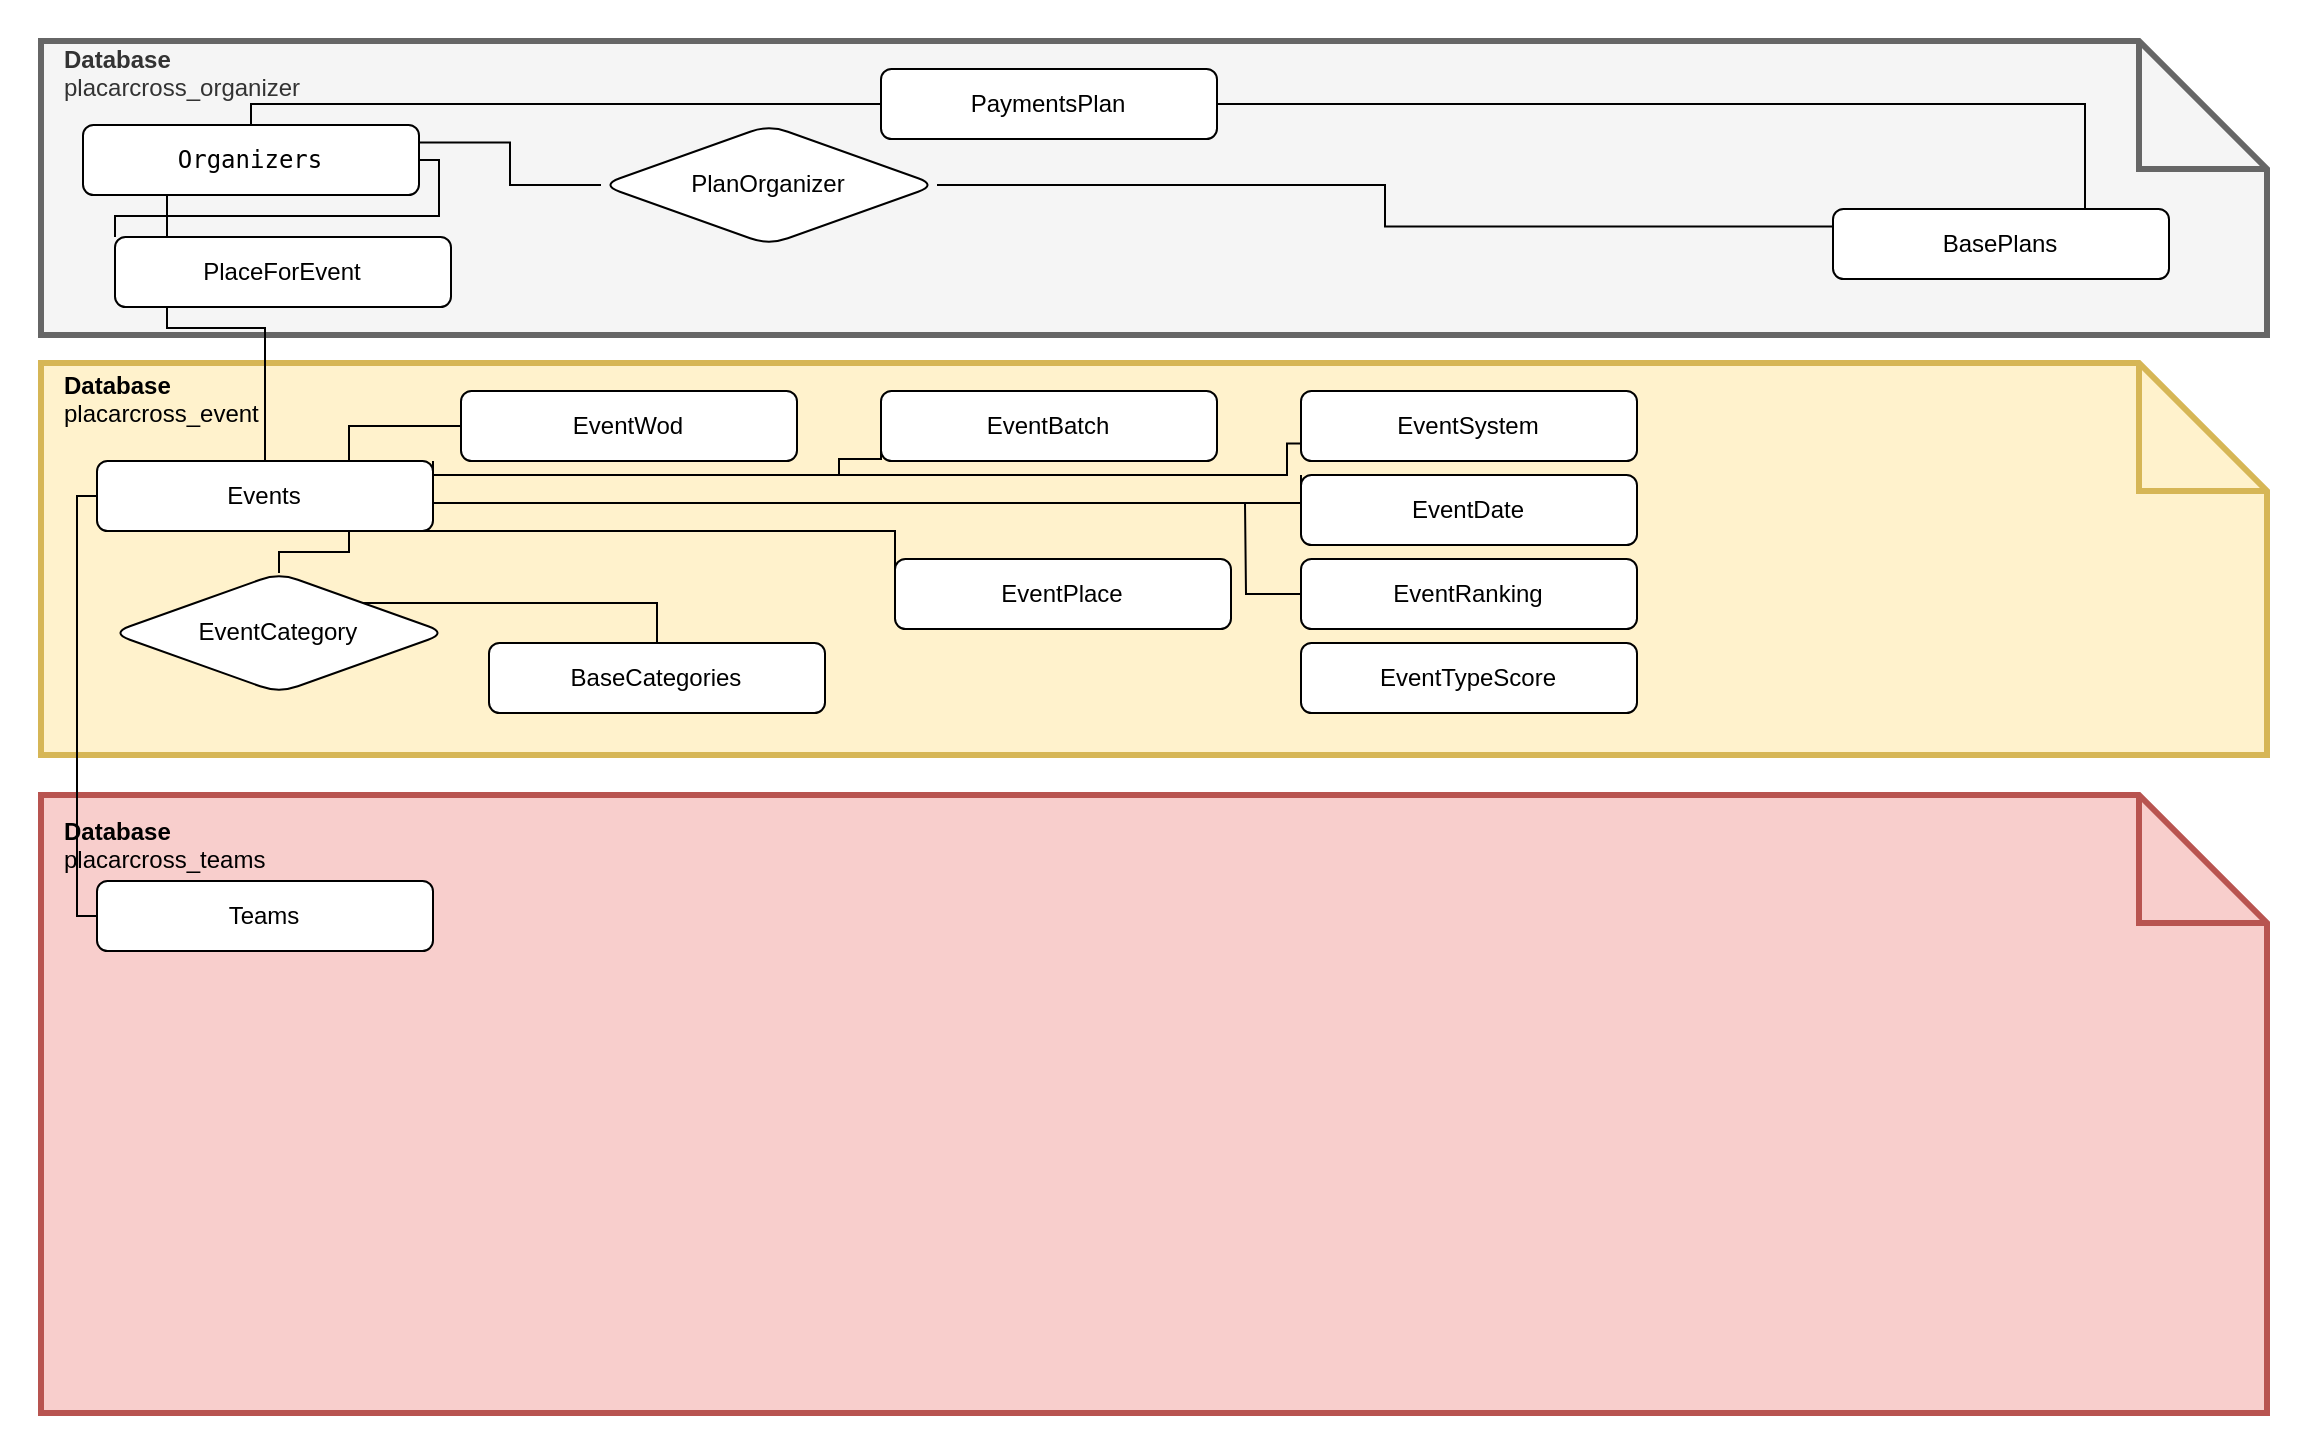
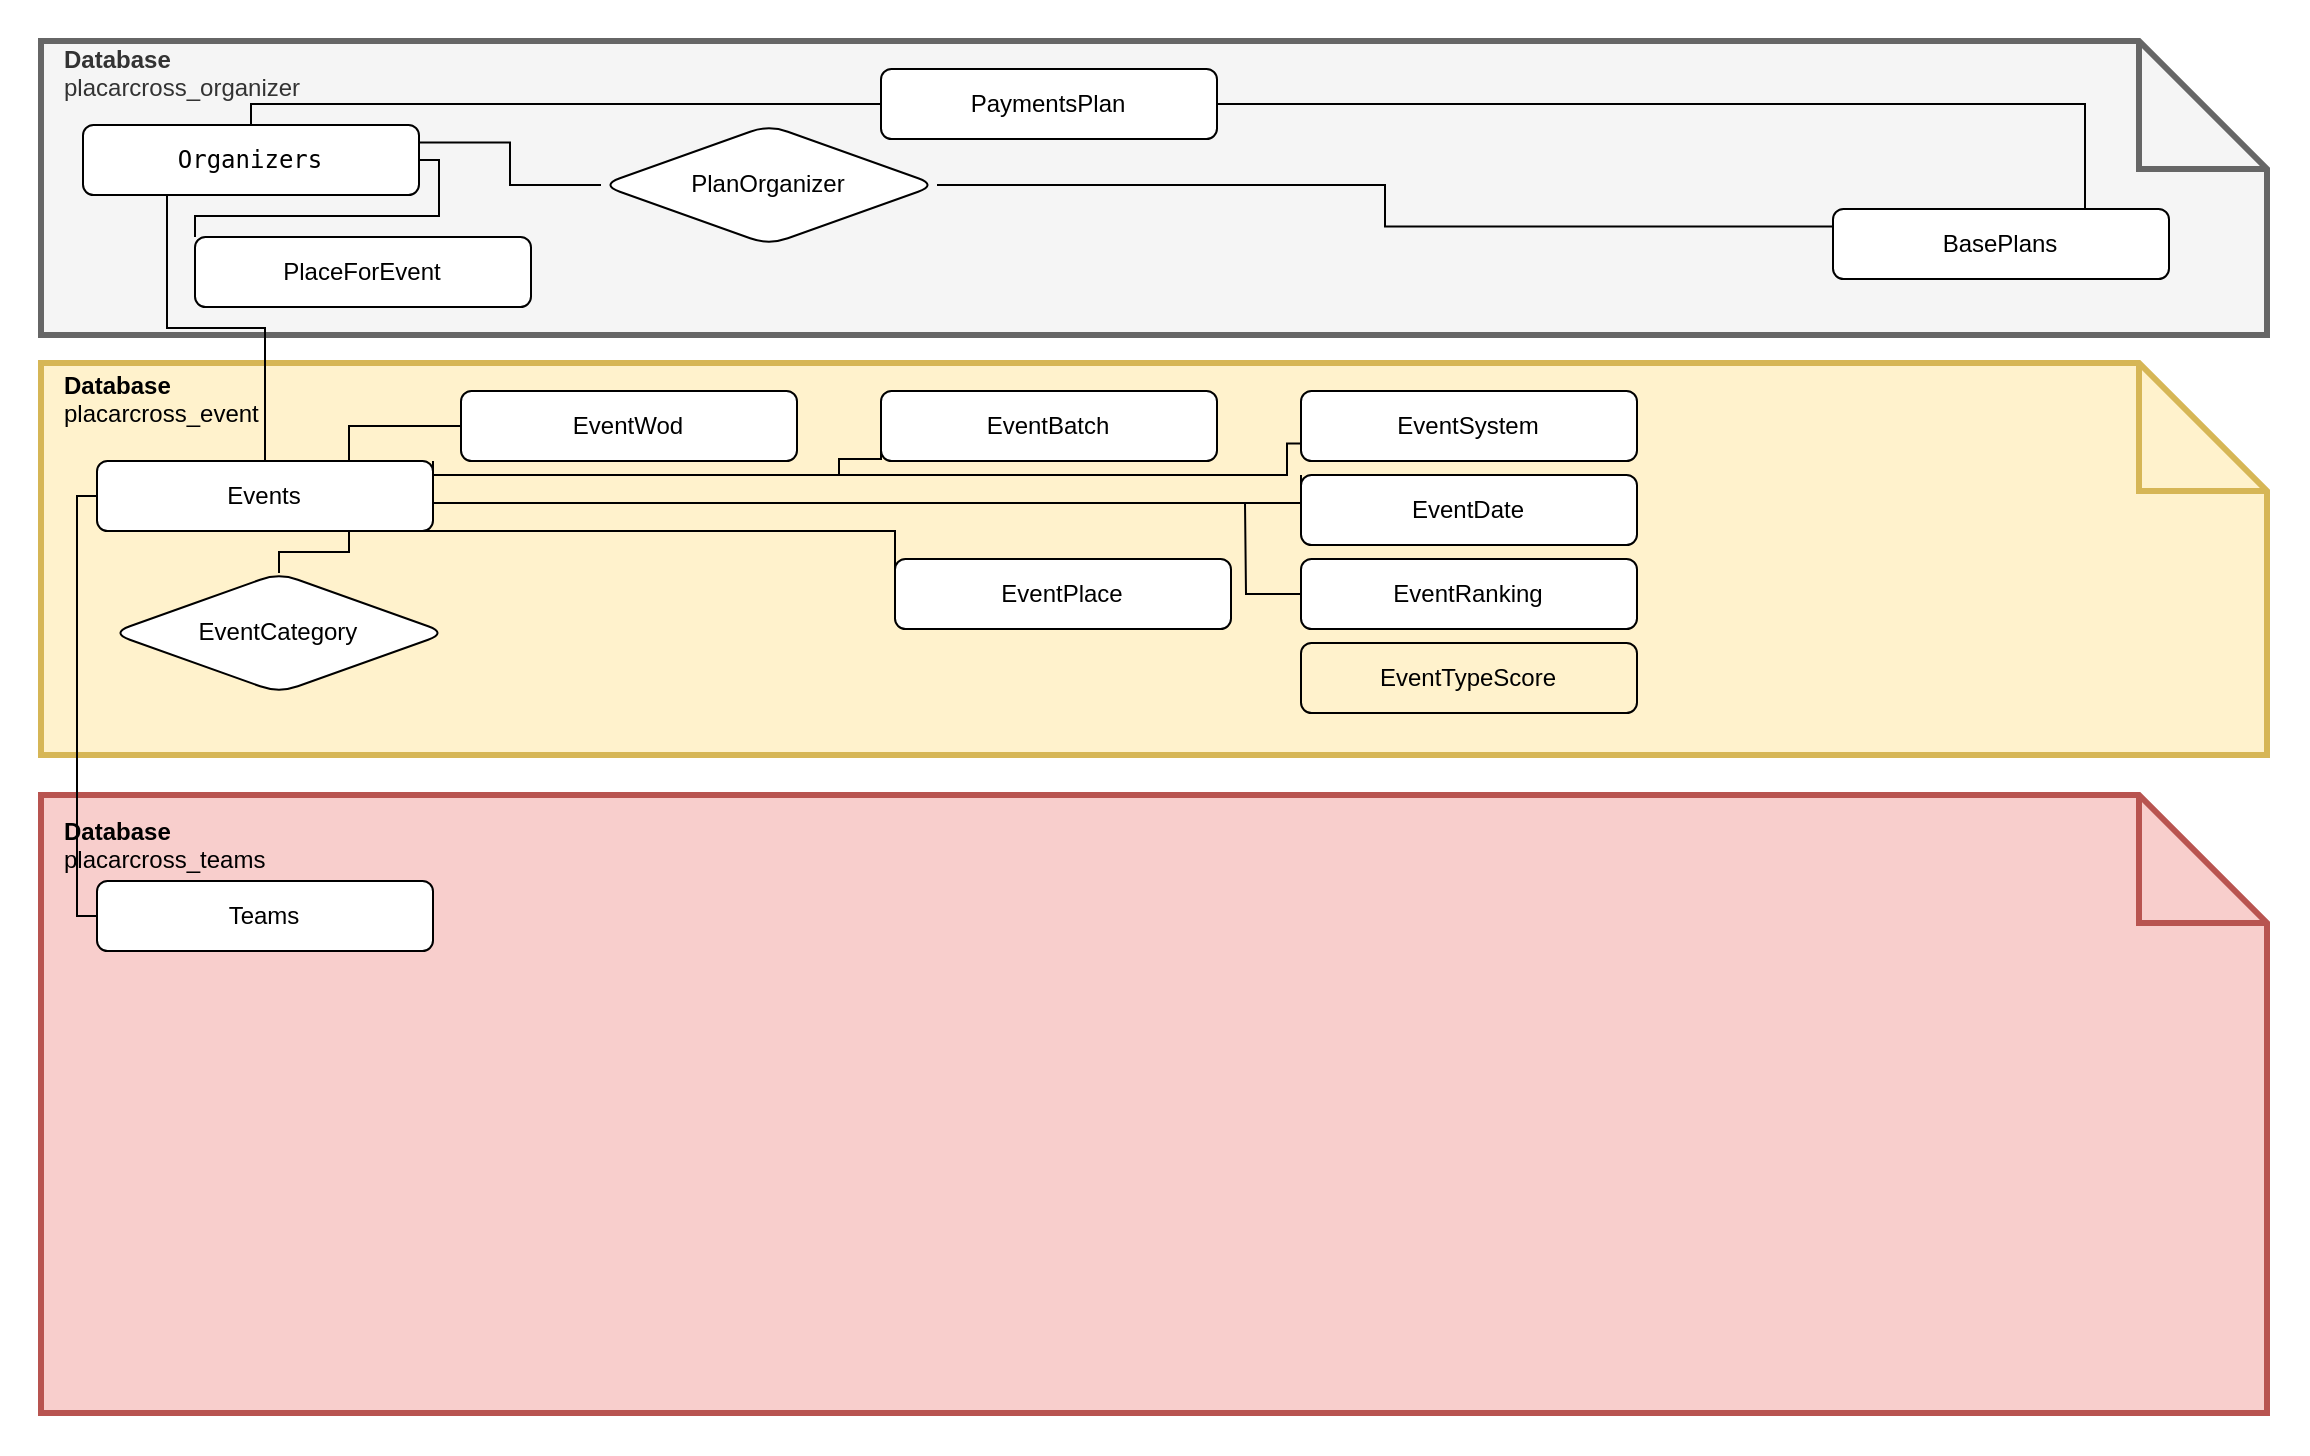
(283, 272) -> (363, 272)
(530, 603) -> none
(657, 678) -> none
(1469, 678) -> (1469, 678)
